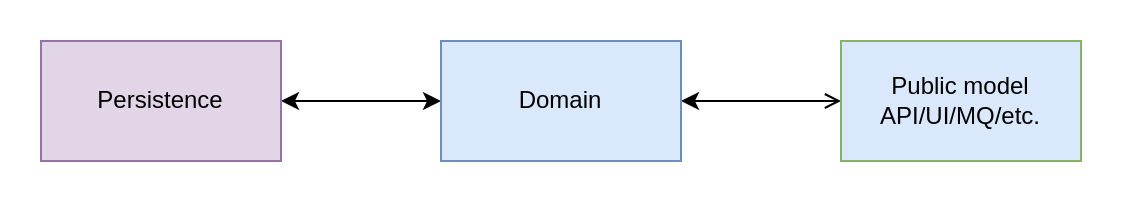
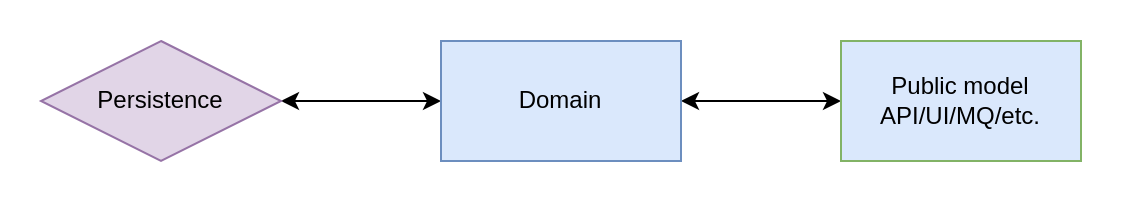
(161, 101) -> (161, 101)
(828, 101) -> (826, 101)
